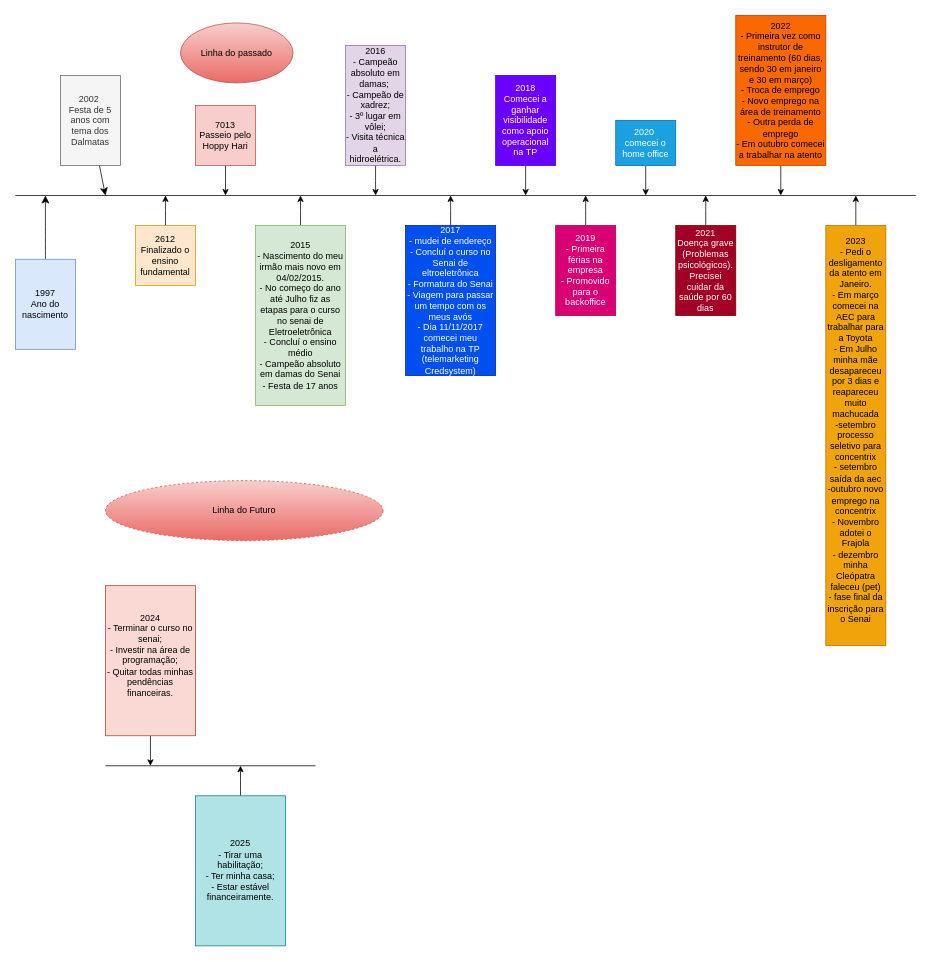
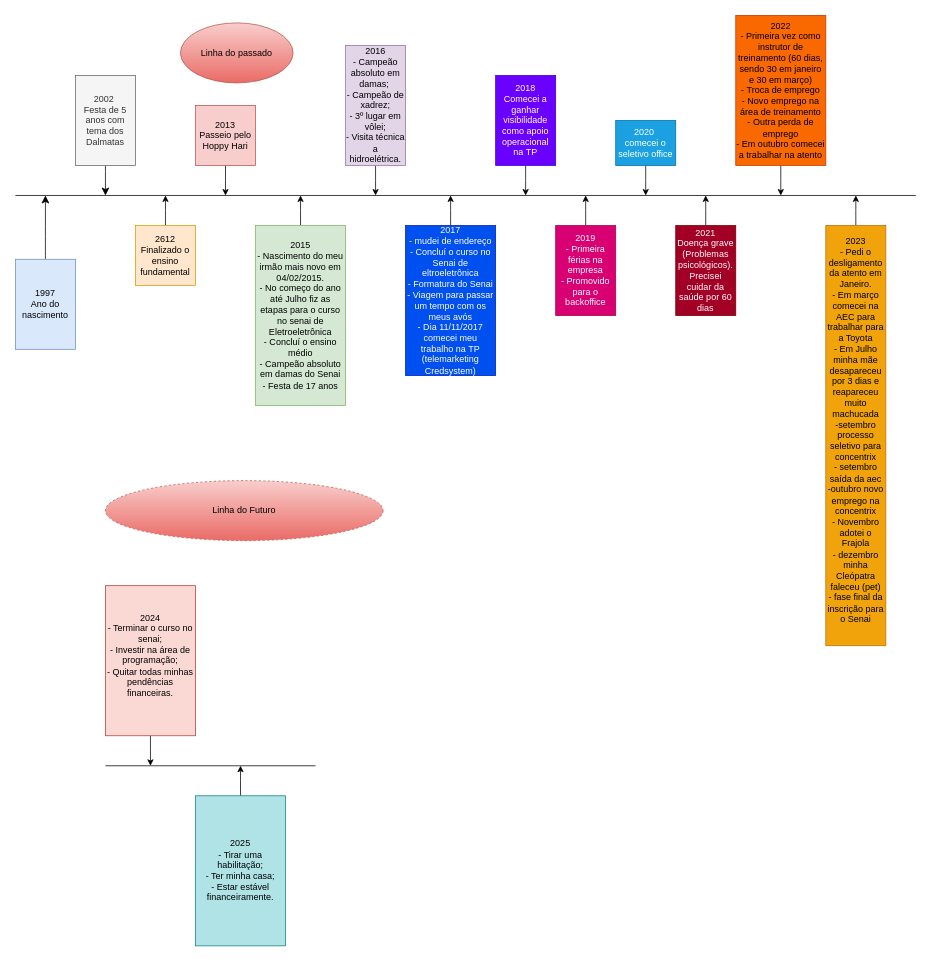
(90, 120) -> (105, 120)
(225, 135) -> (225, 135)
(645, 143) -> (645, 143)
